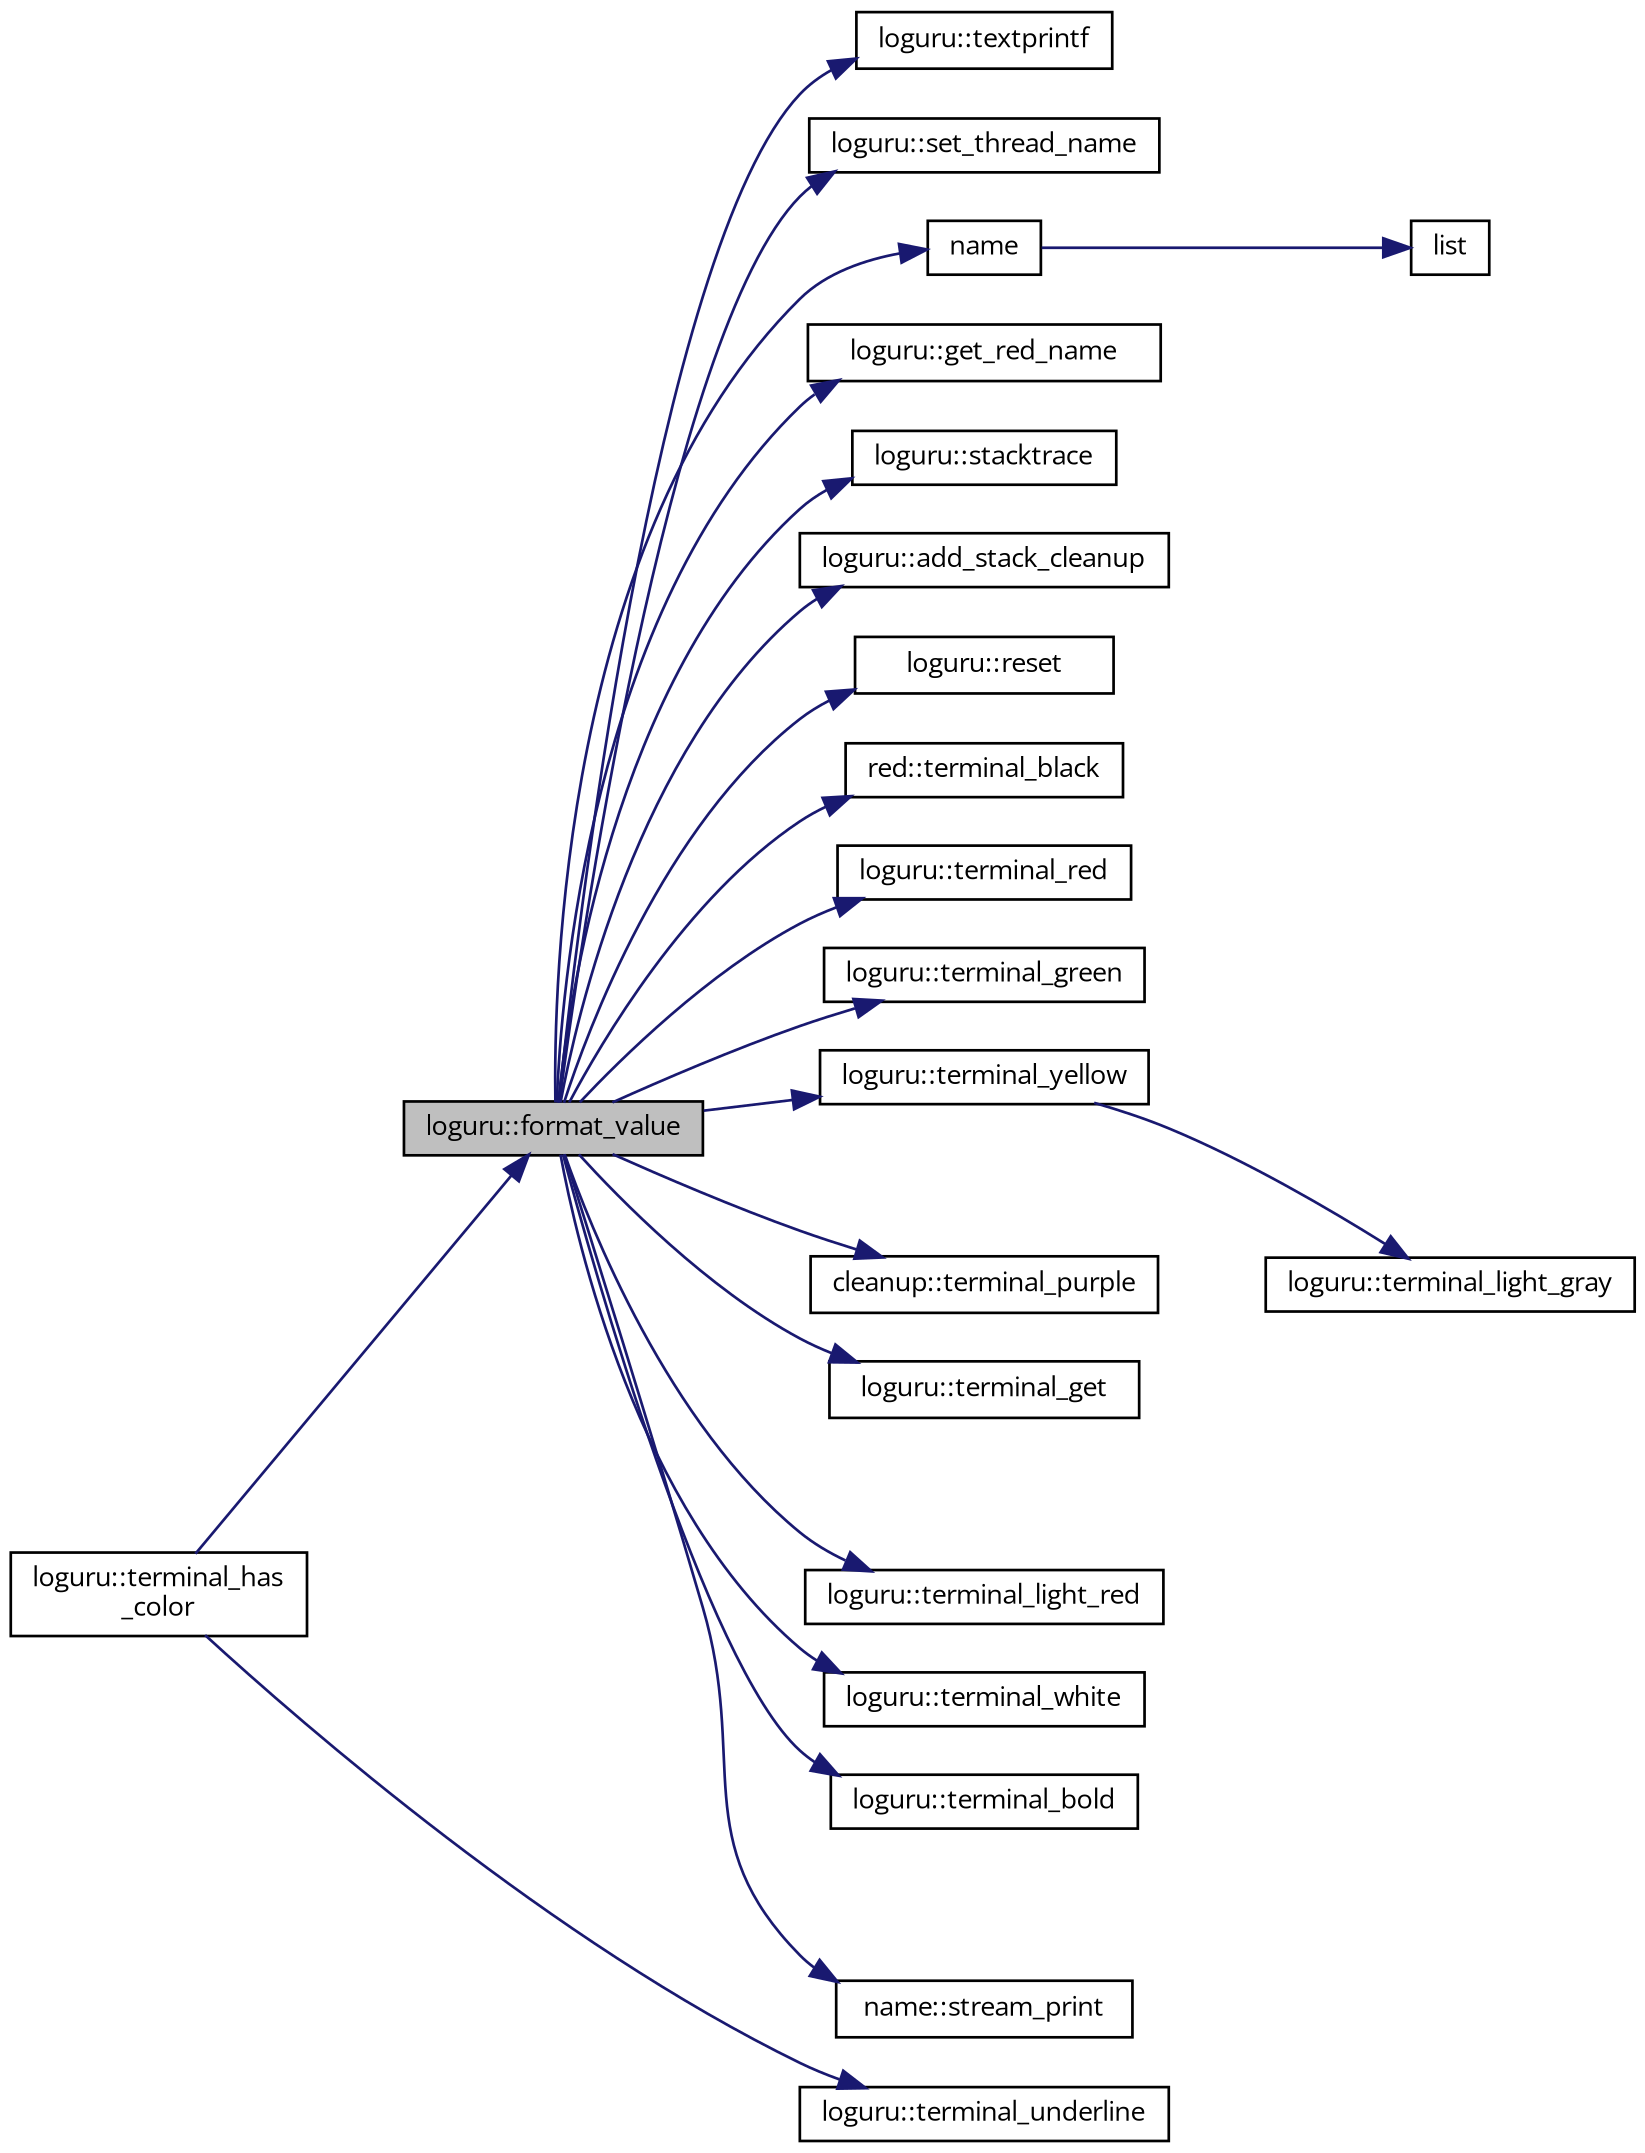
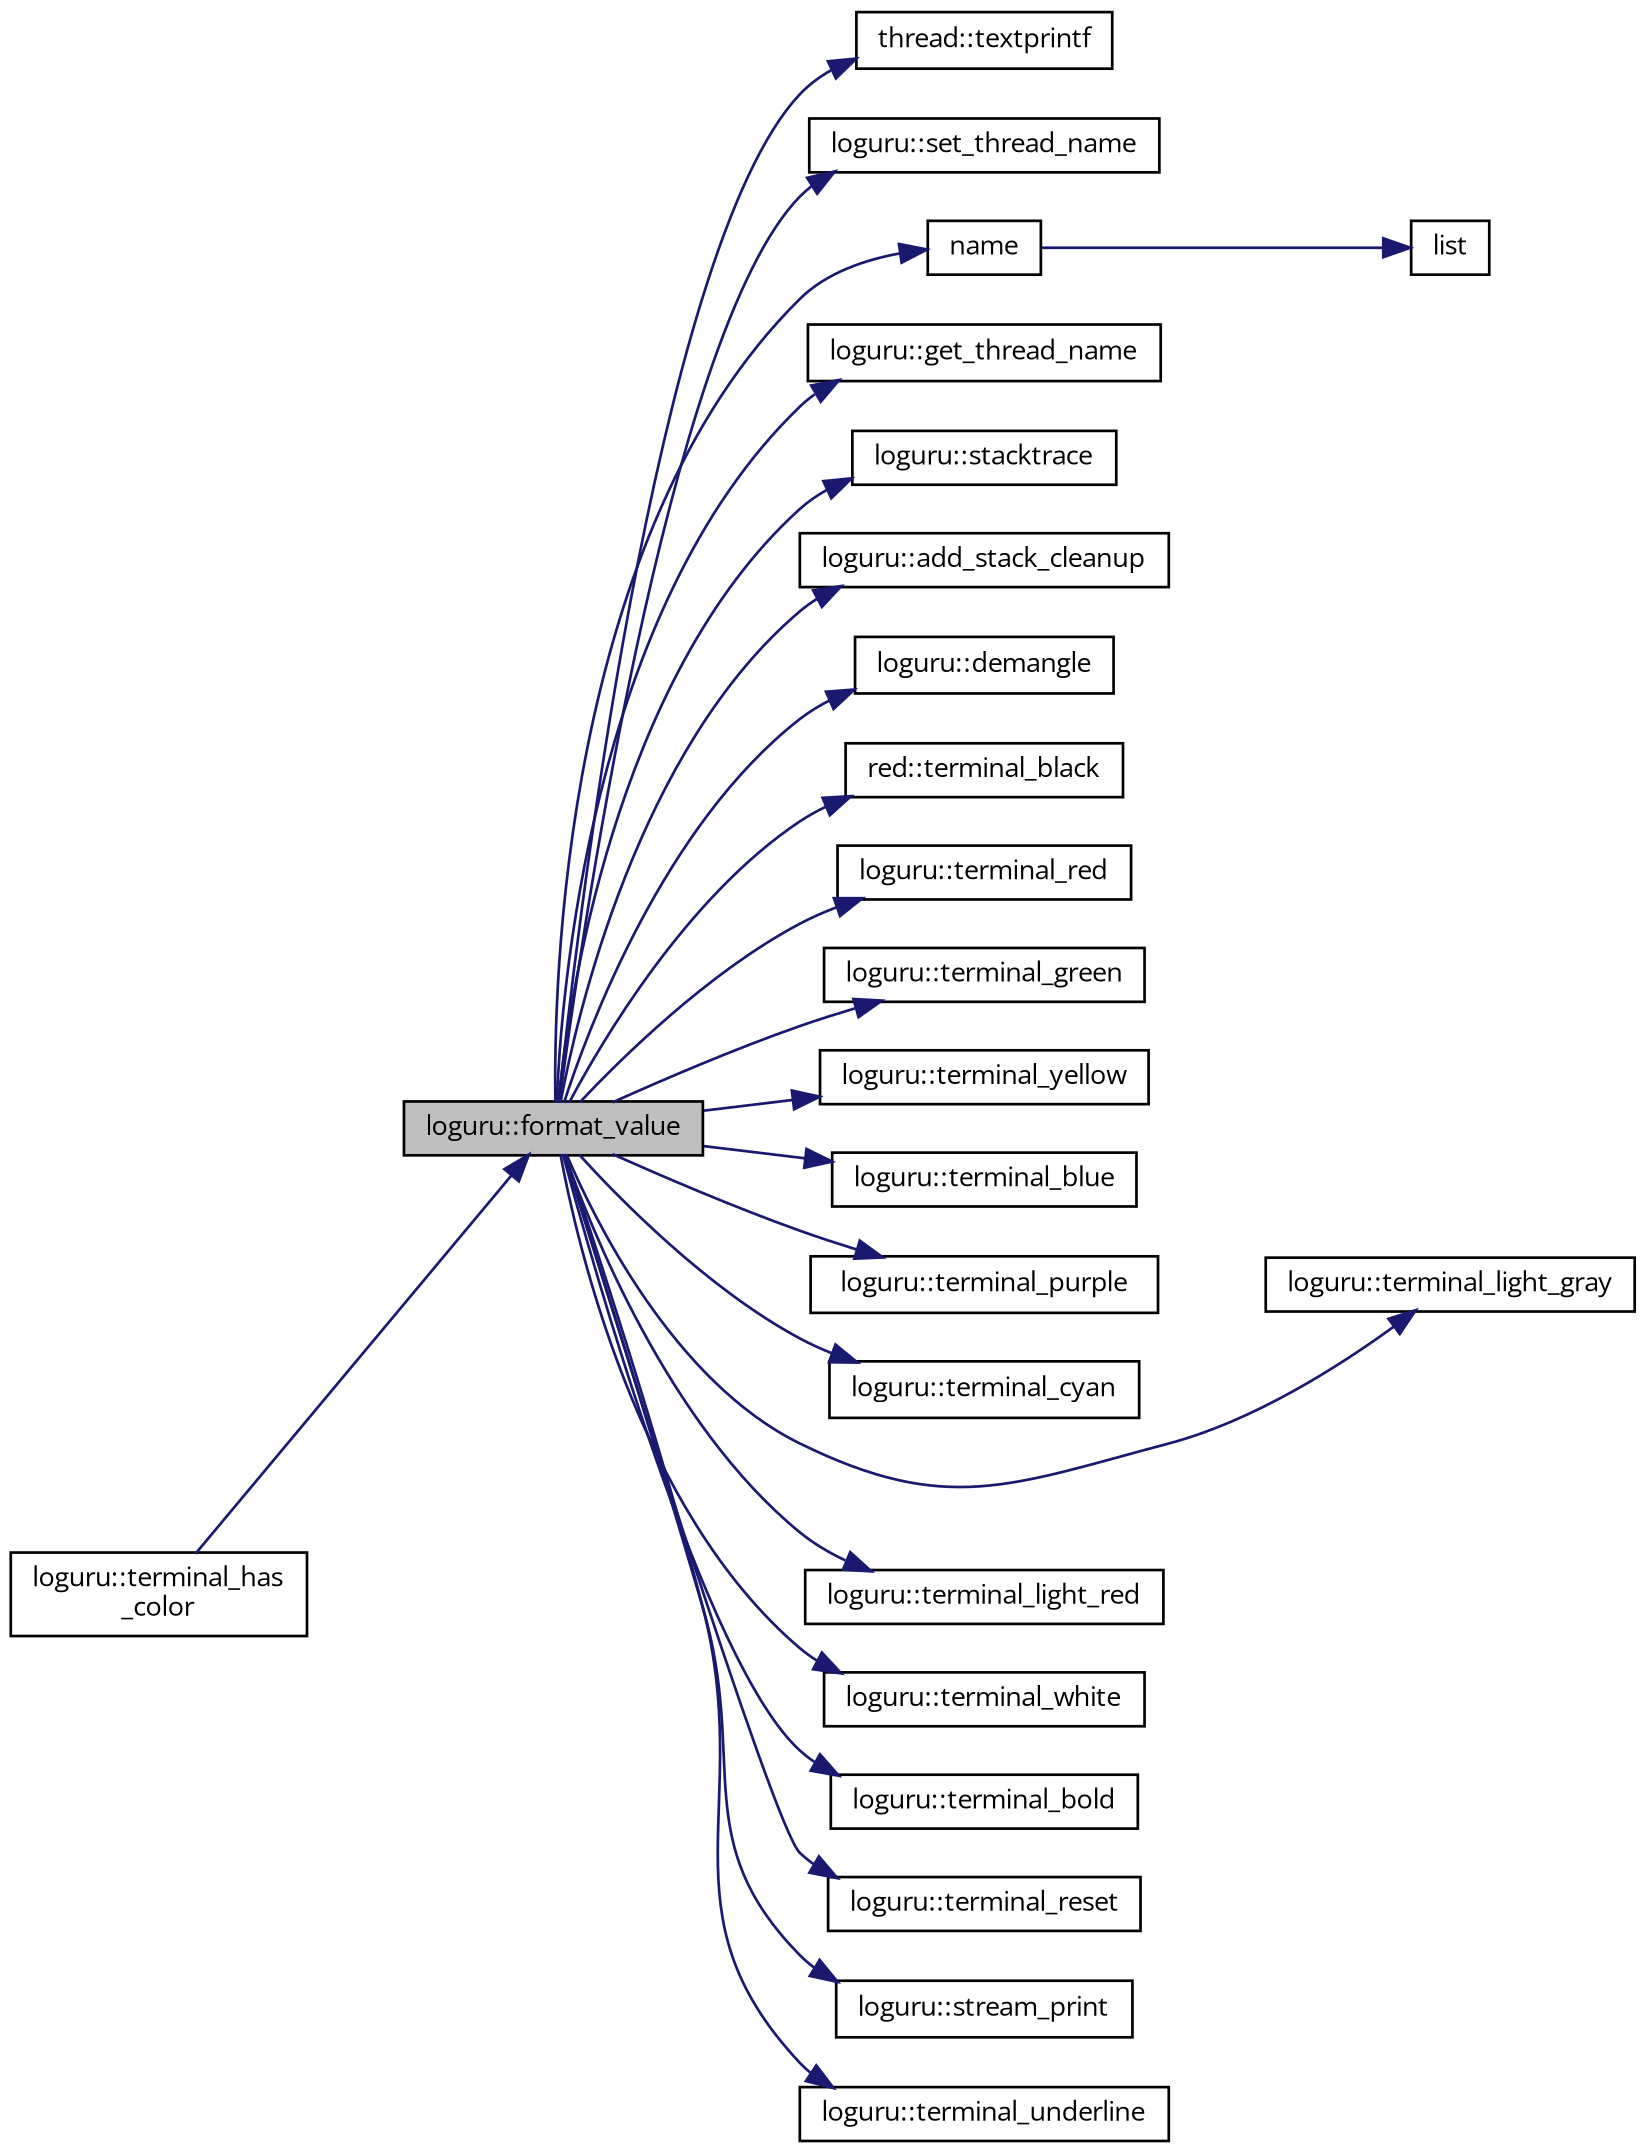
(984, 40) -> (984, 40)
(984, 353) -> (984, 353)
(984, 665) -> (984, 665)
(1244, 1164) -> (921, 1484)
none -> (984, 1180)
(984, 1285) -> (984, 1285)
(984, 1390) -> (984, 1390)
(506, 1881) -> (718, 1857)
none -> (984, 1904)
(984, 2009) -> (984, 2009)
